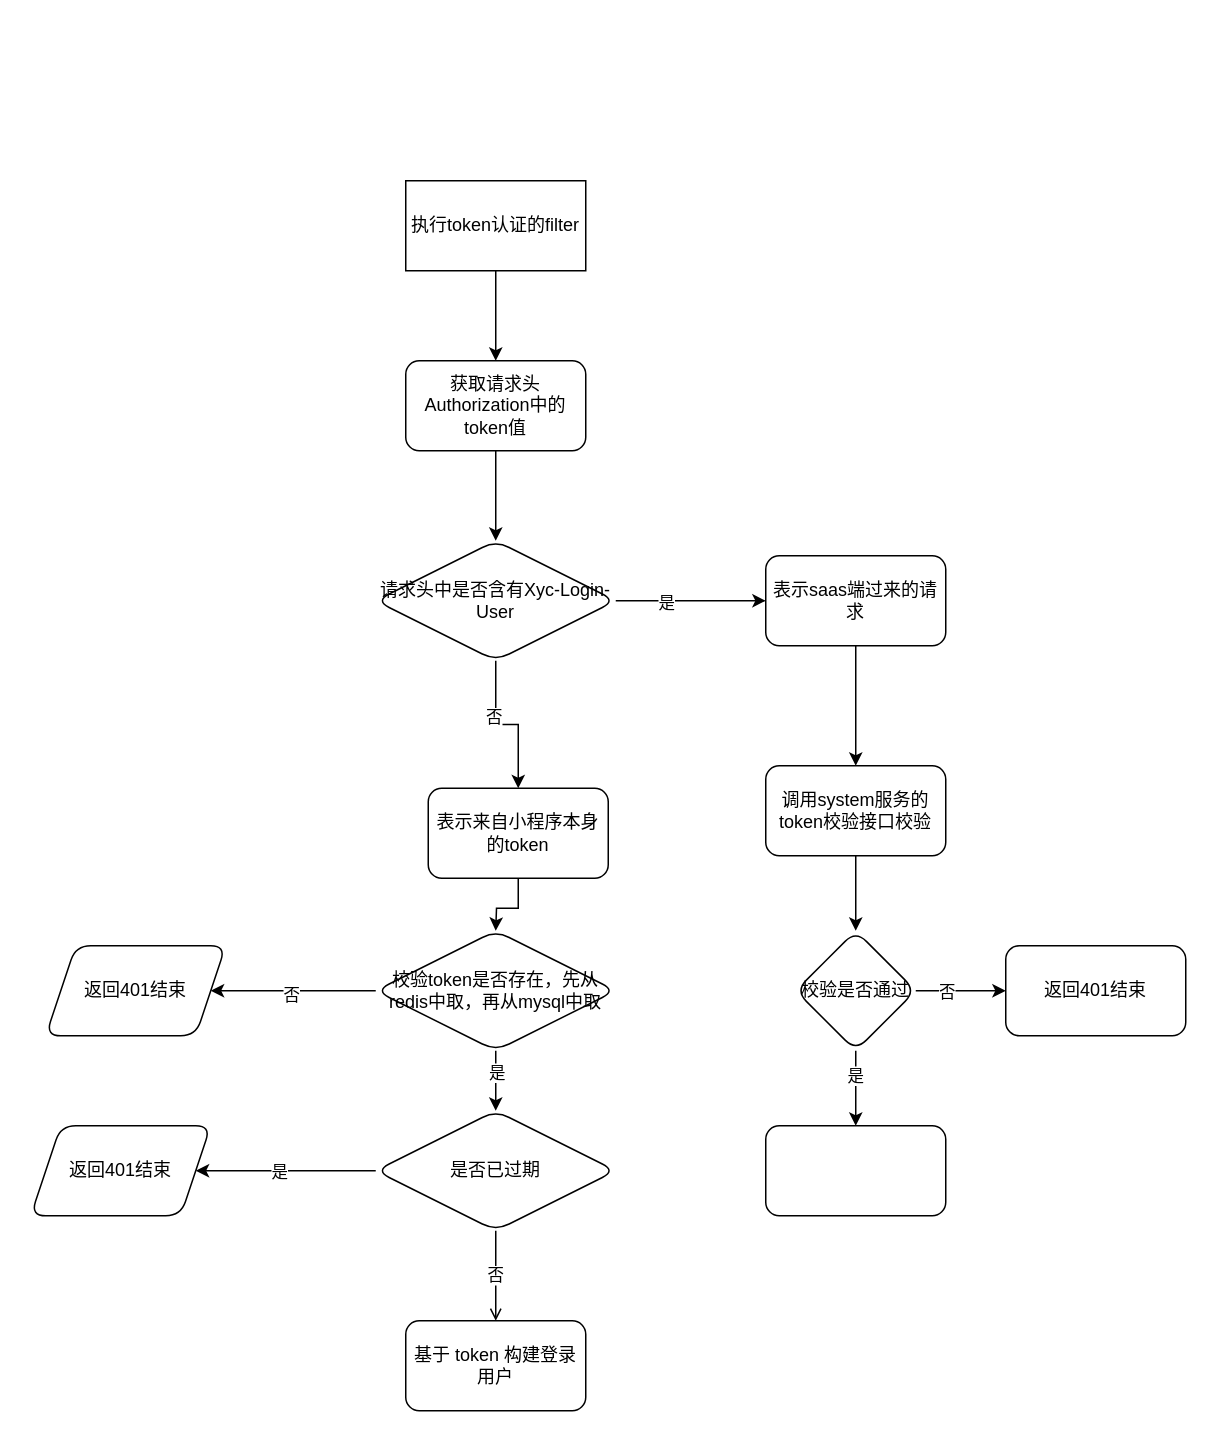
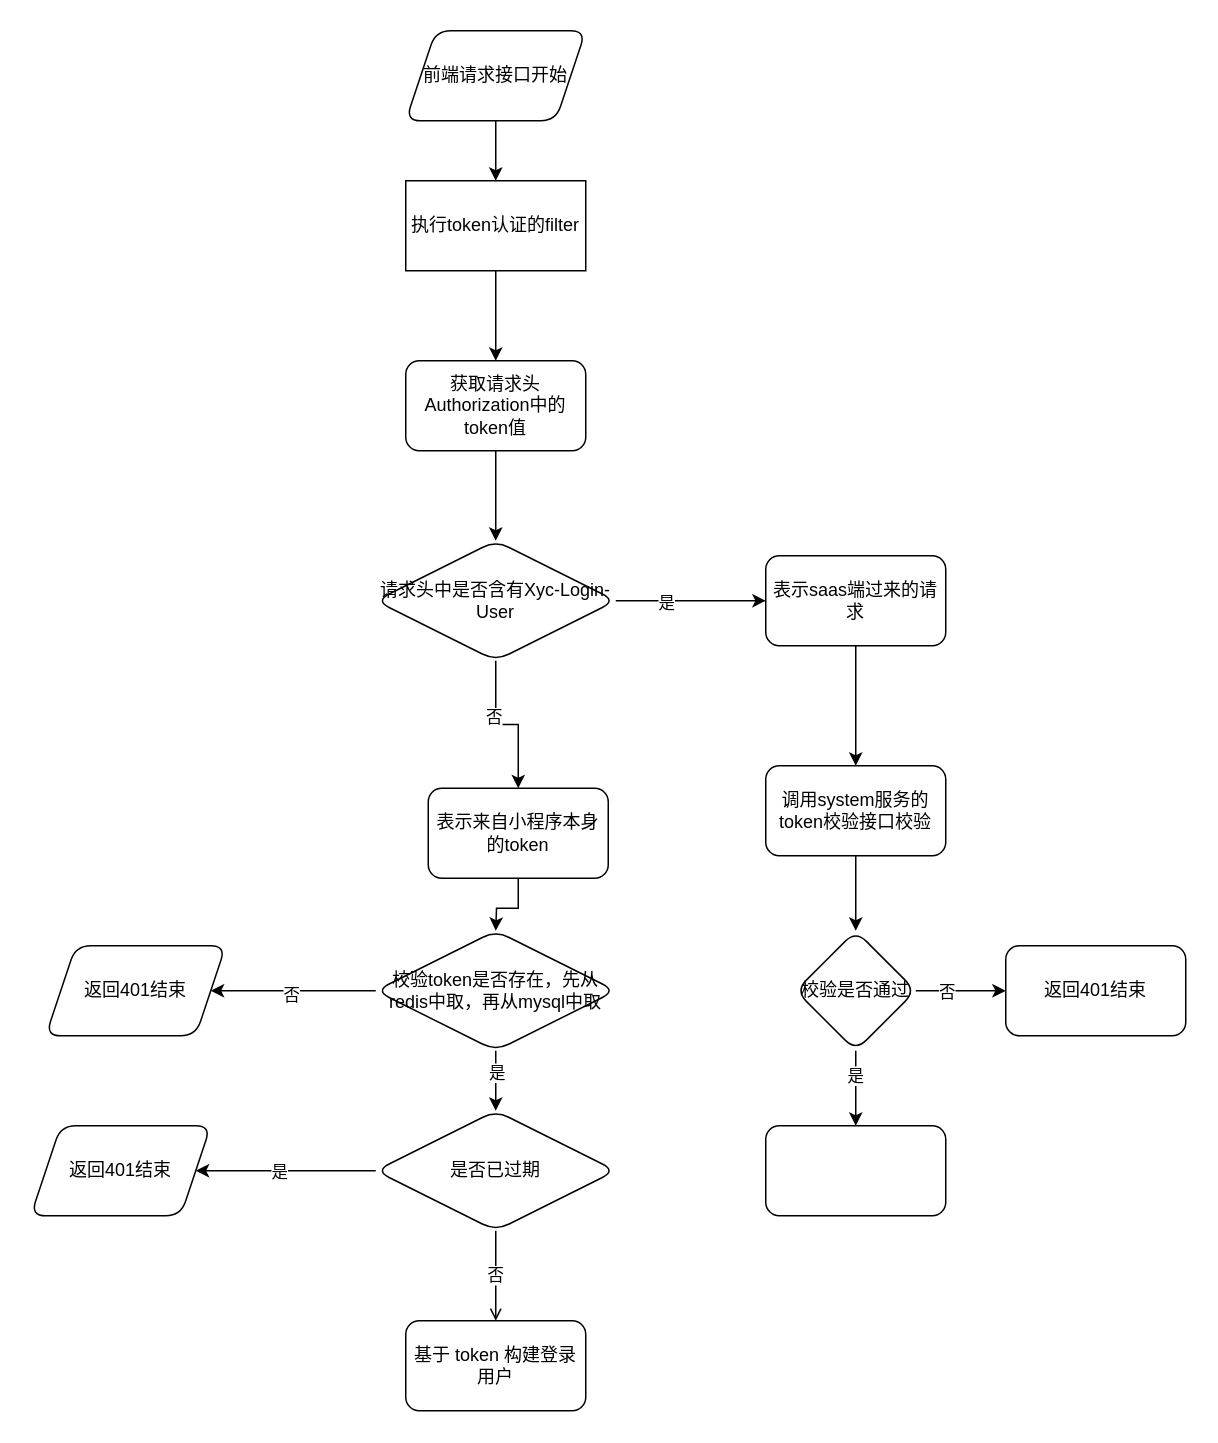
none -> (496, 76)
none -> (496, 146)
